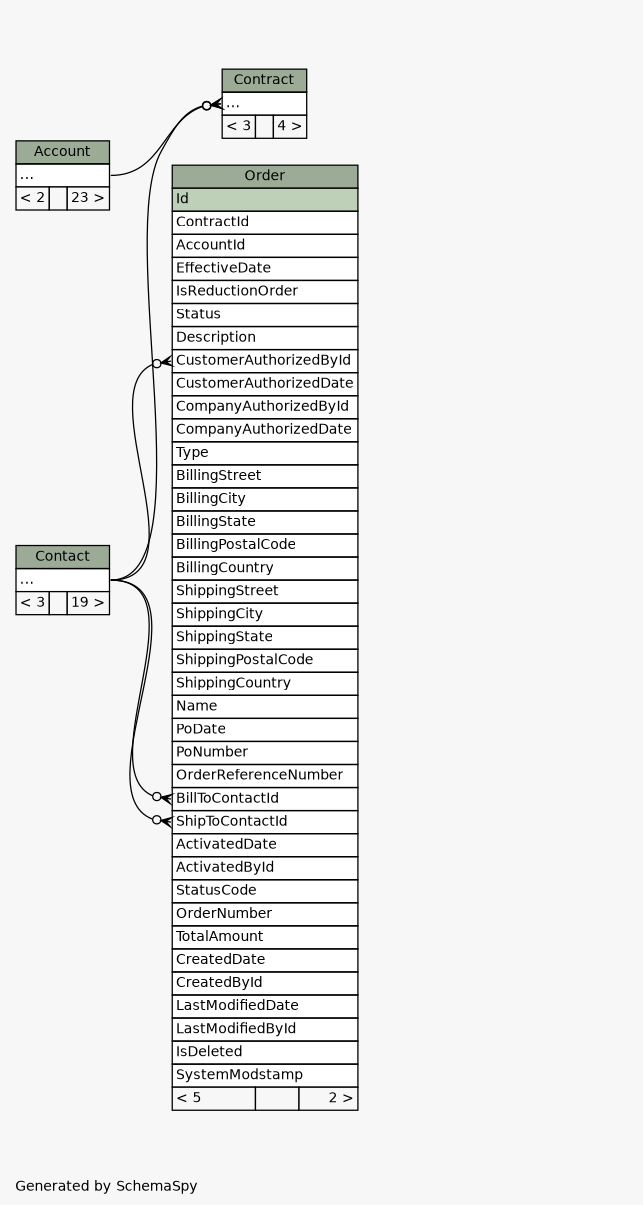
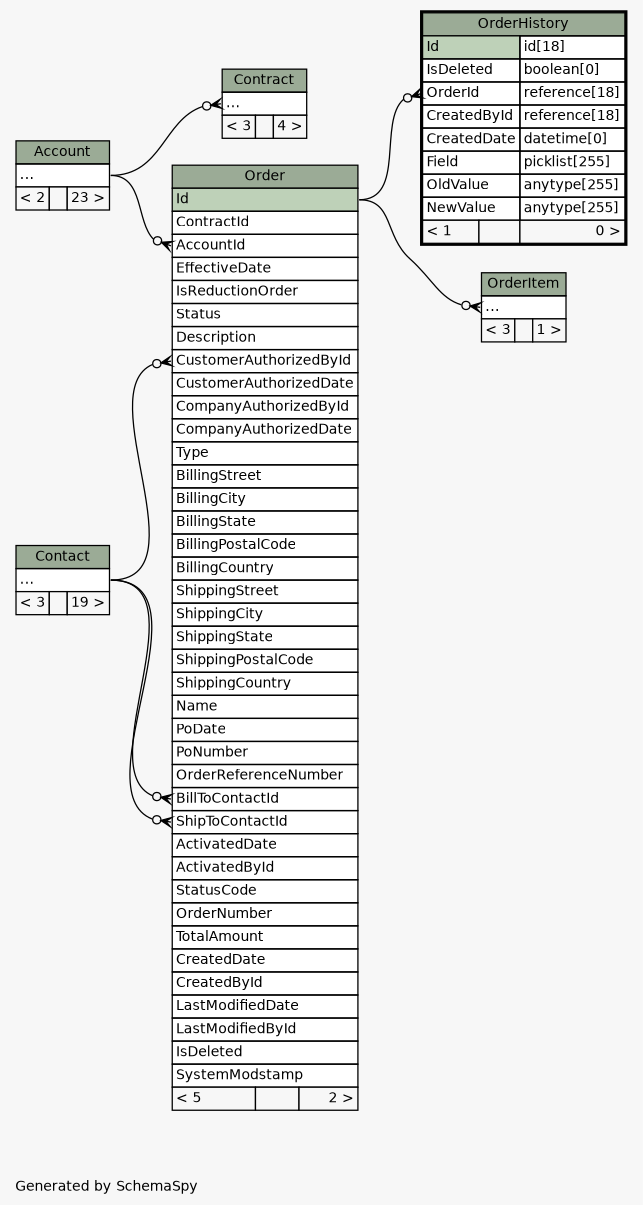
none -> (524, 128)
none -> (138, 202)
none -> (524, 307)
(151, 343) -> none
